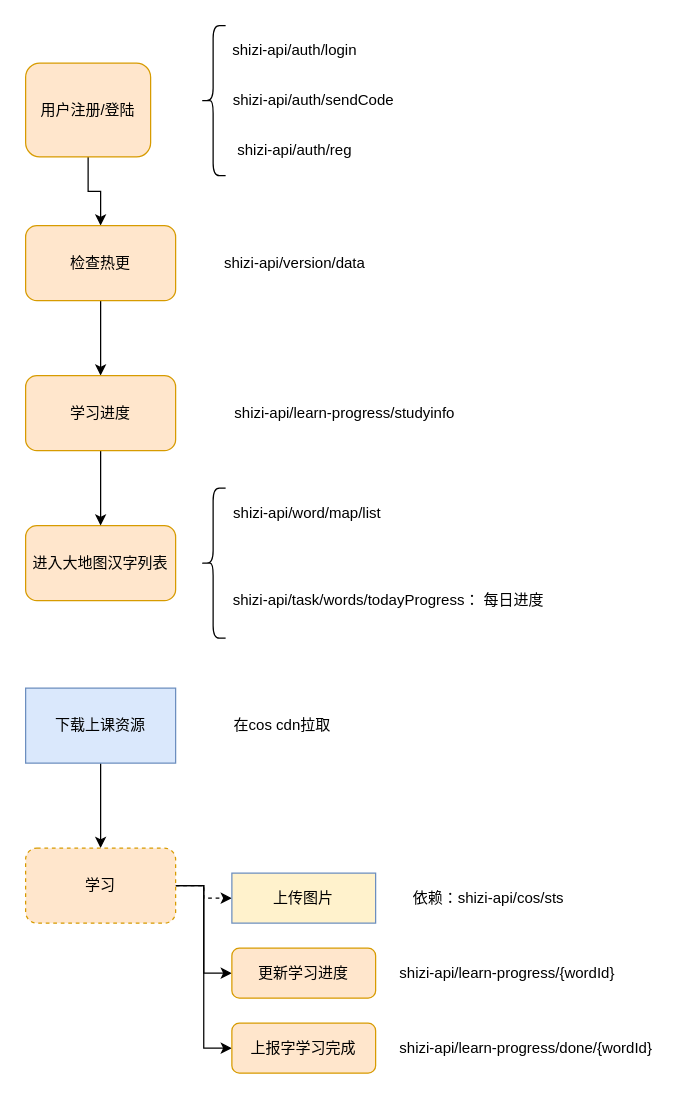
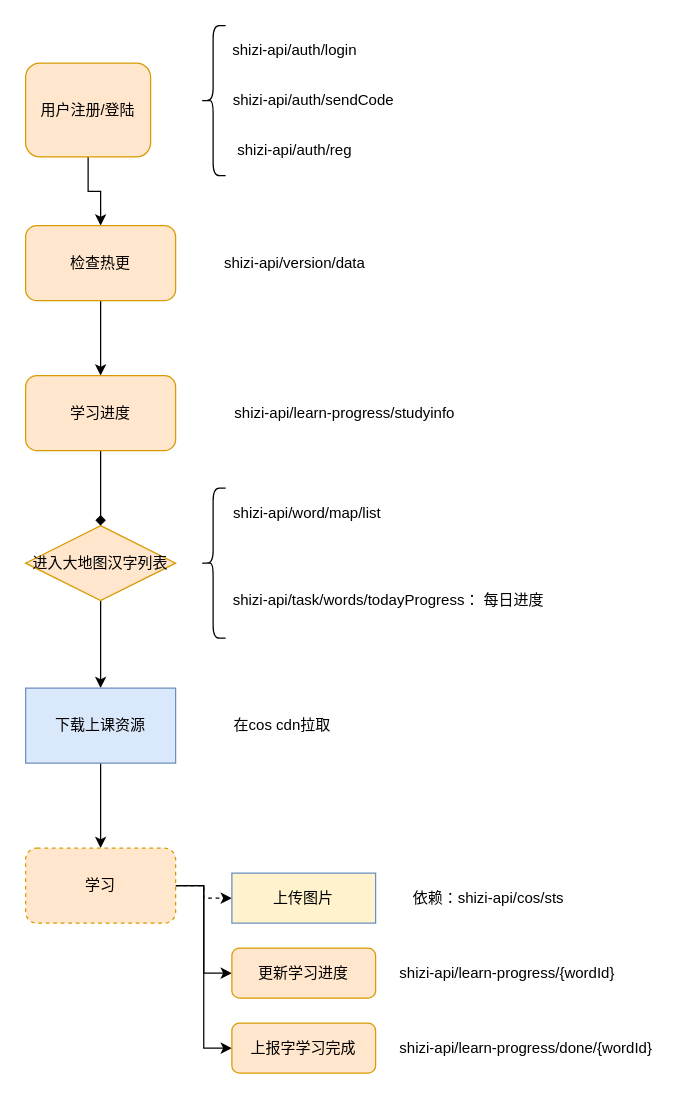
(101, 515) -> (101, 514)
(101, 563) -> (101, 563)
none -> (101, 640)
